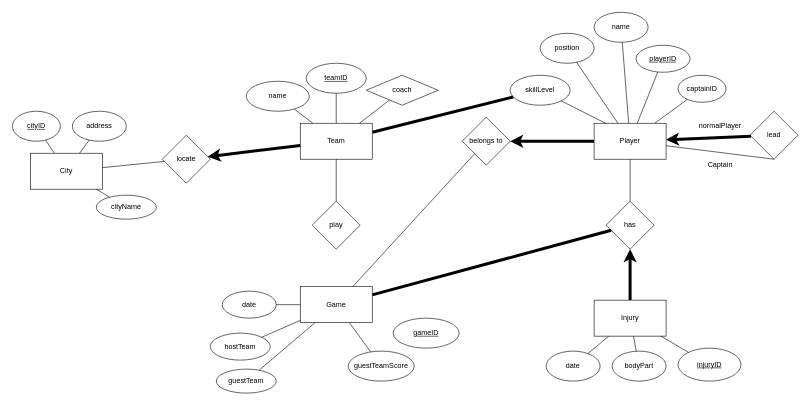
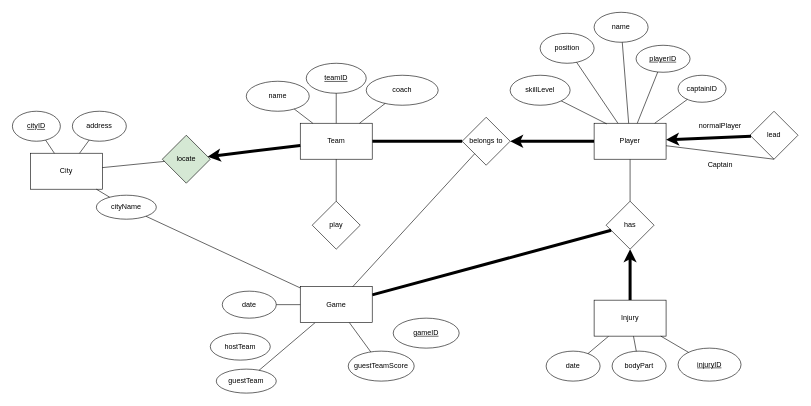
(402, 90) -> (402, 90)
(442, 115) -> (417, 141)
(186, 159) -> (186, 159)
(281, 329) -> (223, 252)
